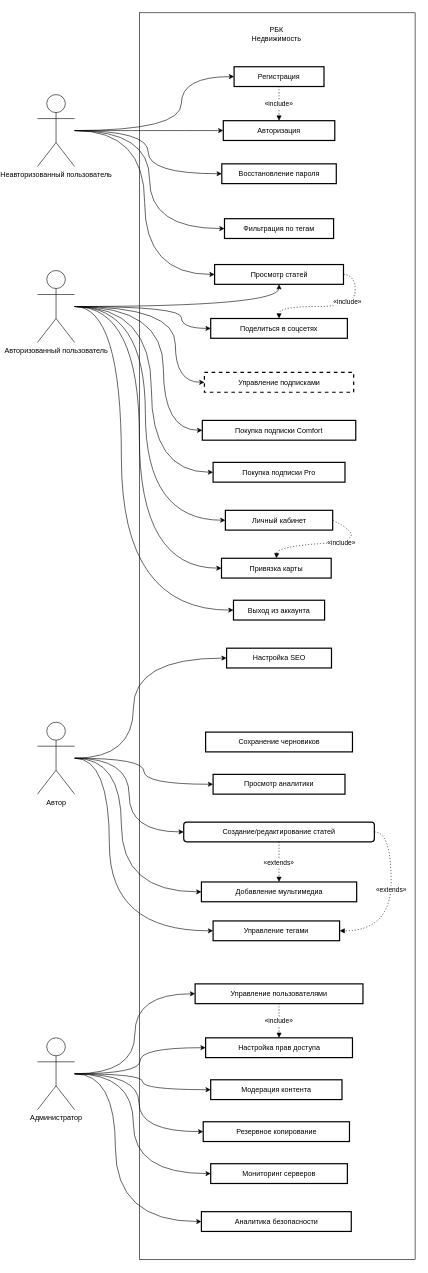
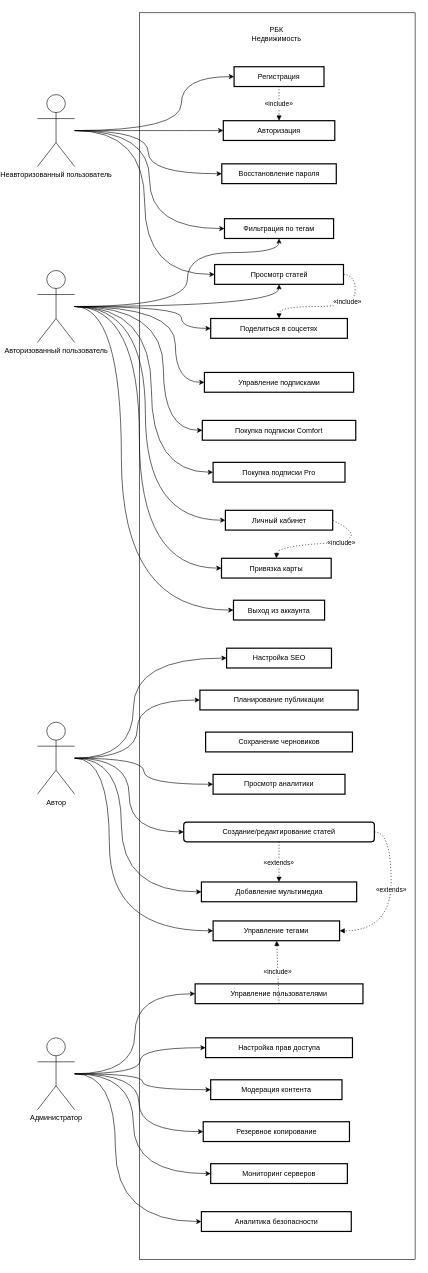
none -> (187, 280)
(279, 382) -> (279, 382)
none -> (279, 700)
none -> (140, 719)
(279, 1024) -> (278, 971)
